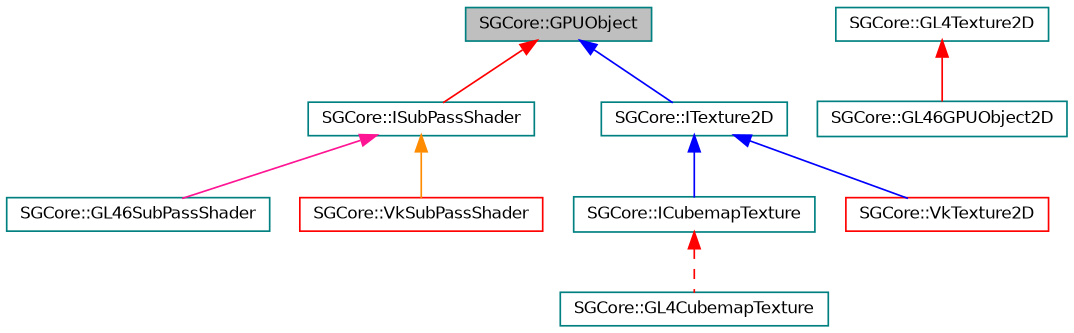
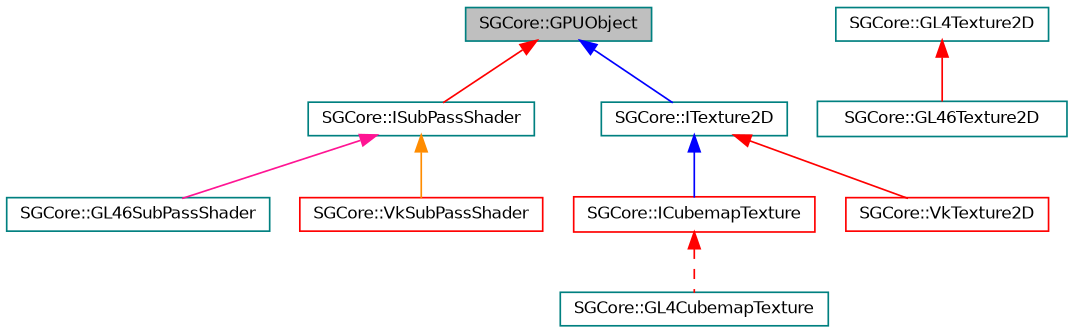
(942, 119) -> (942, 119)
(829, 170) -> (829, 170)
(694, 214) -> (694, 214)
